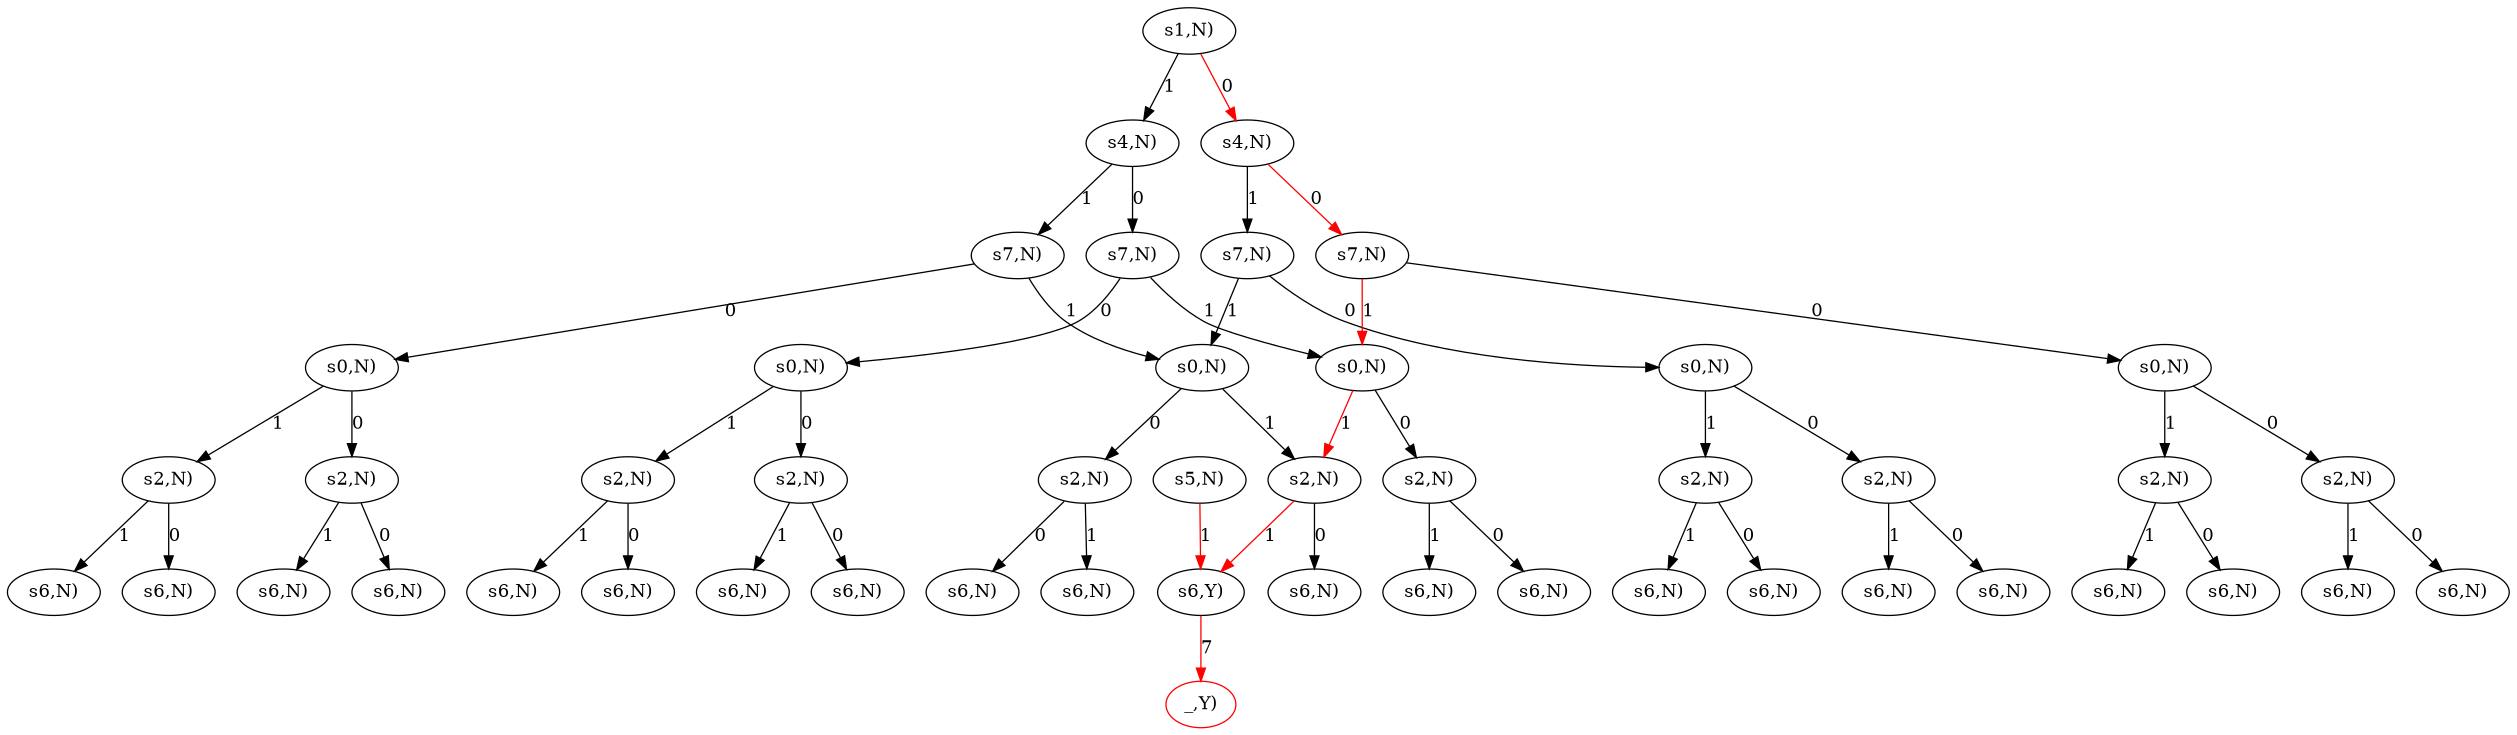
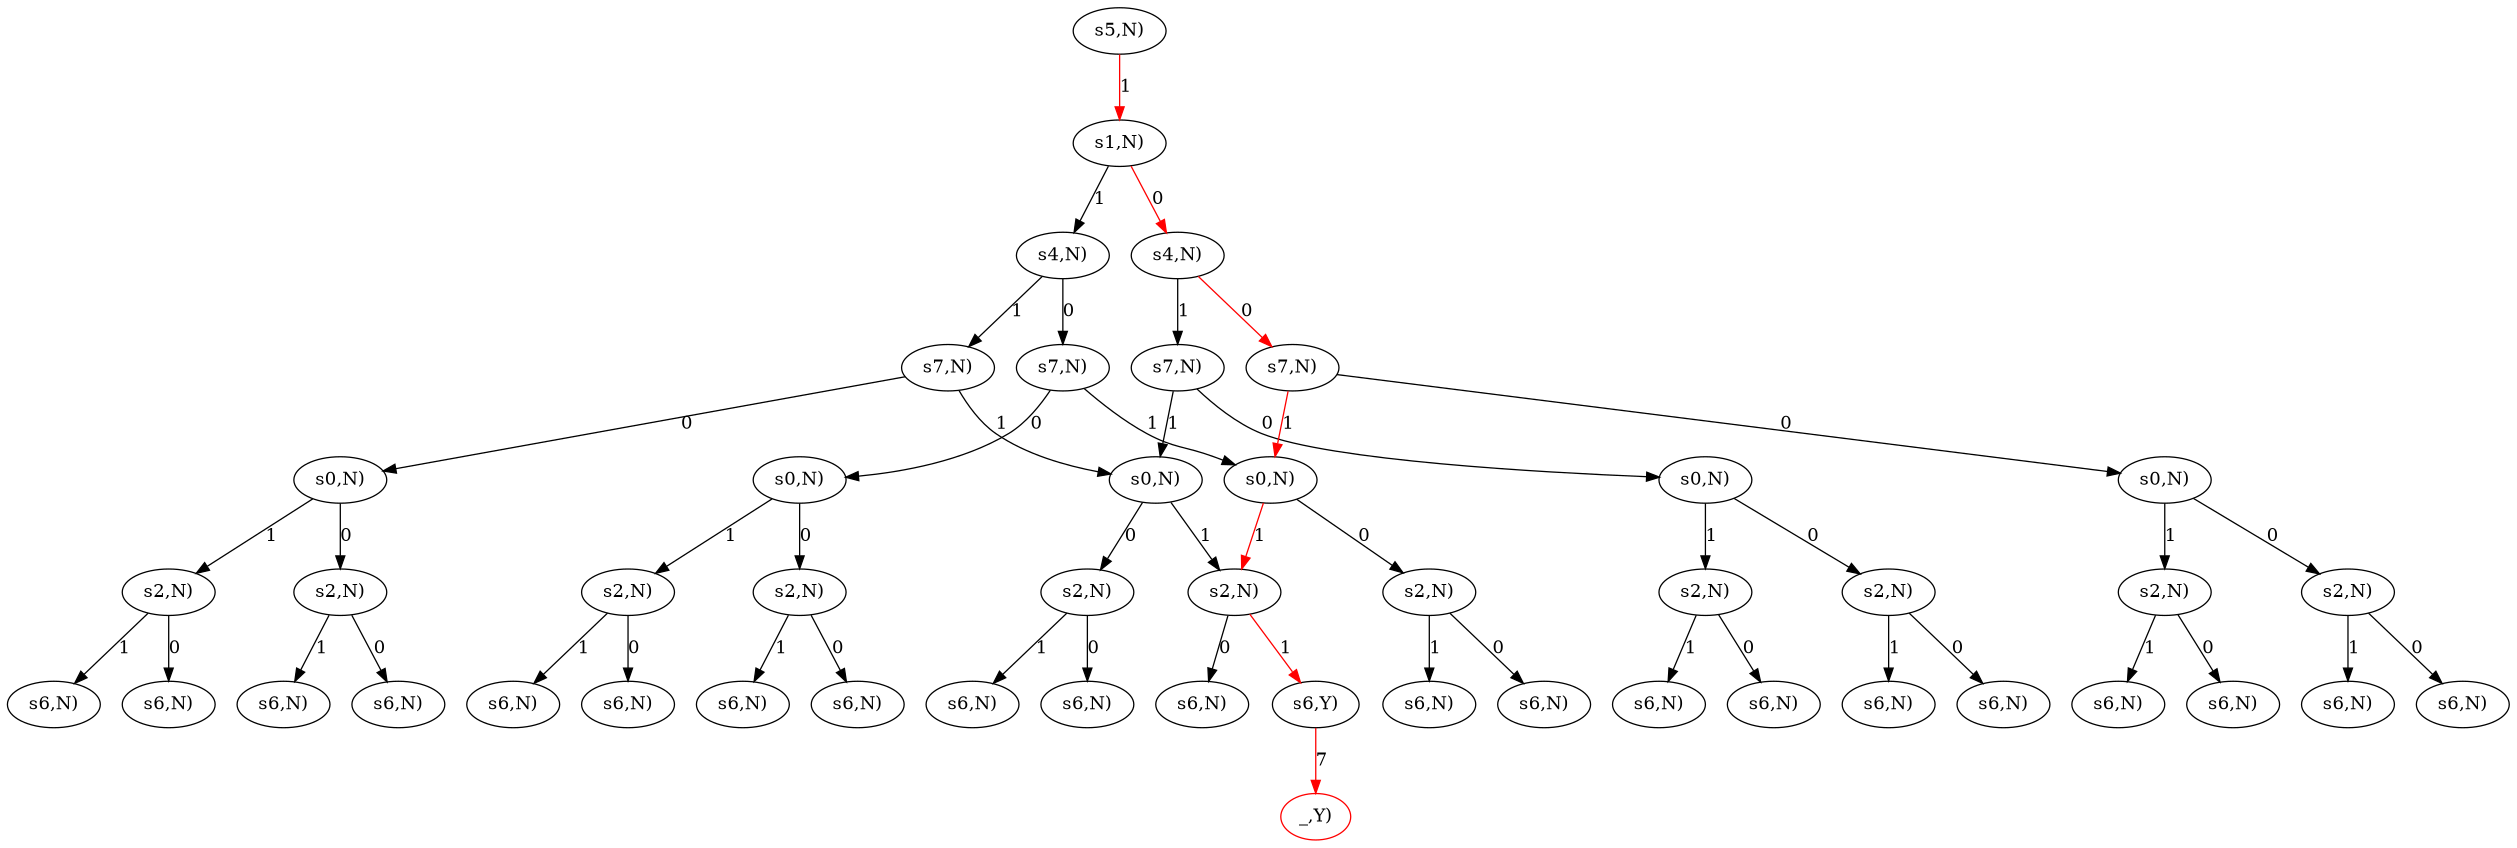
(1200, 530) -> (1120, 81)
